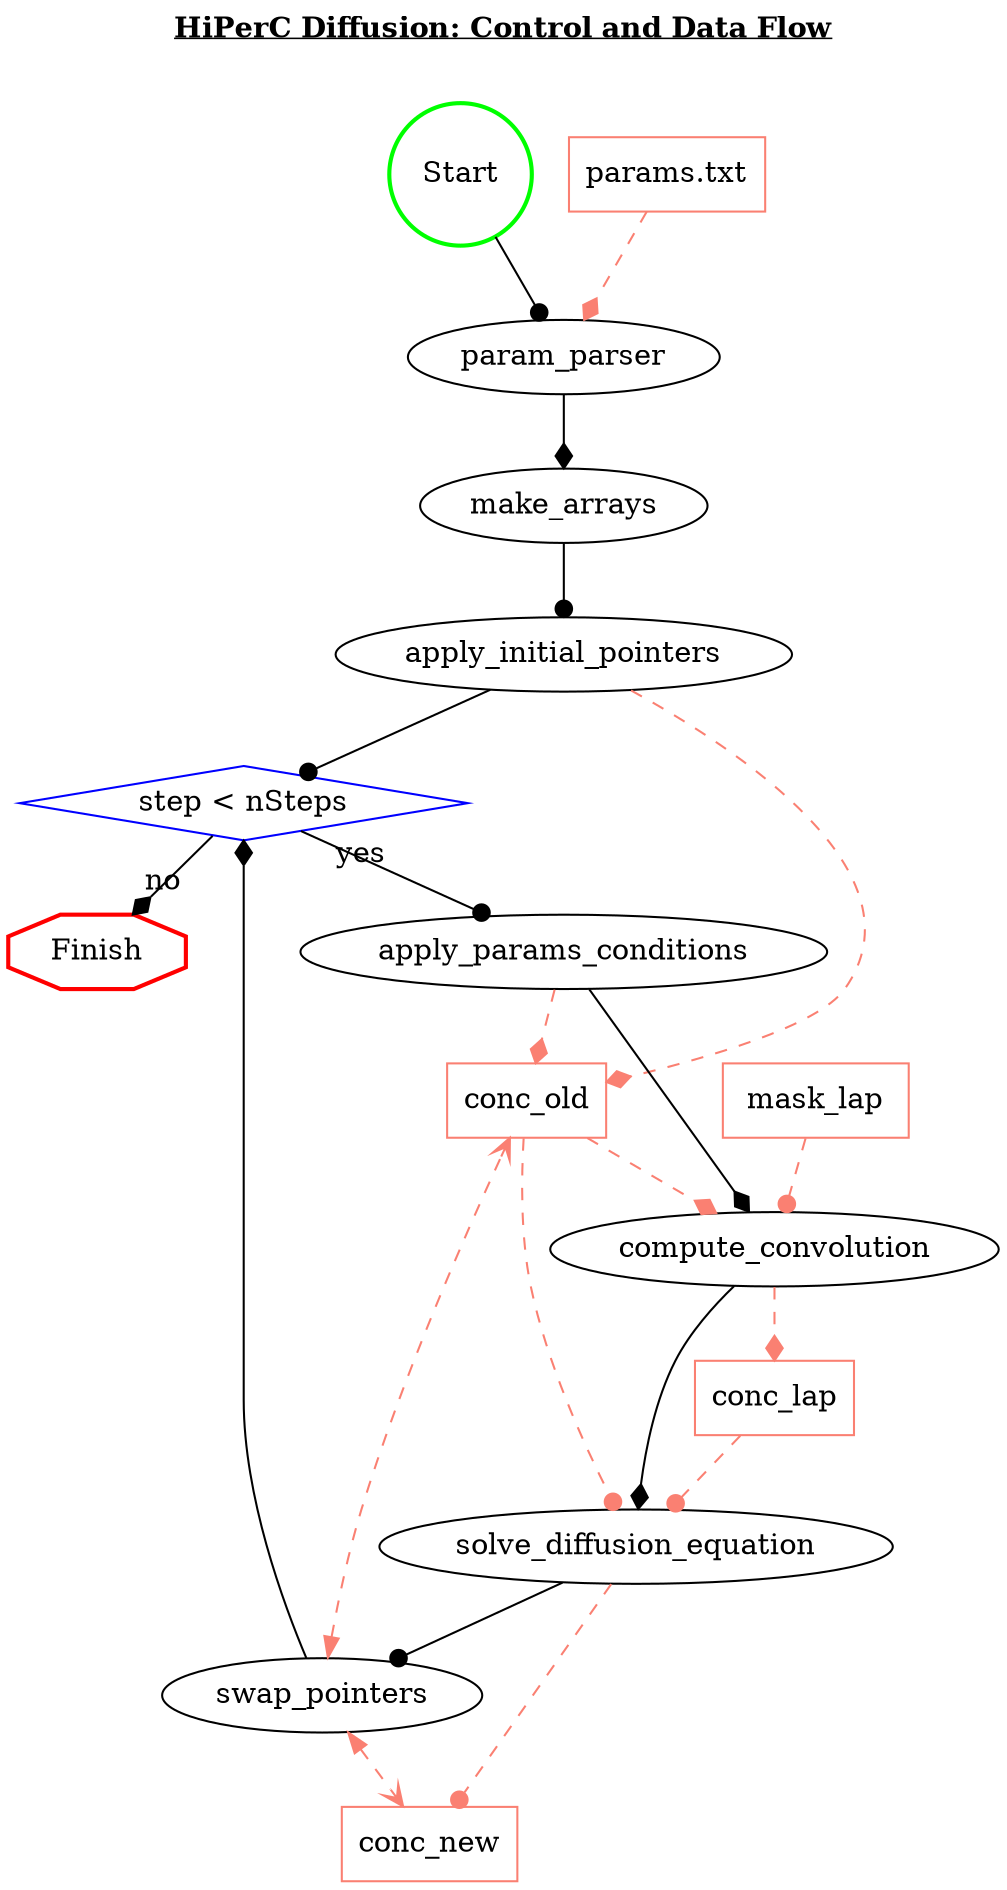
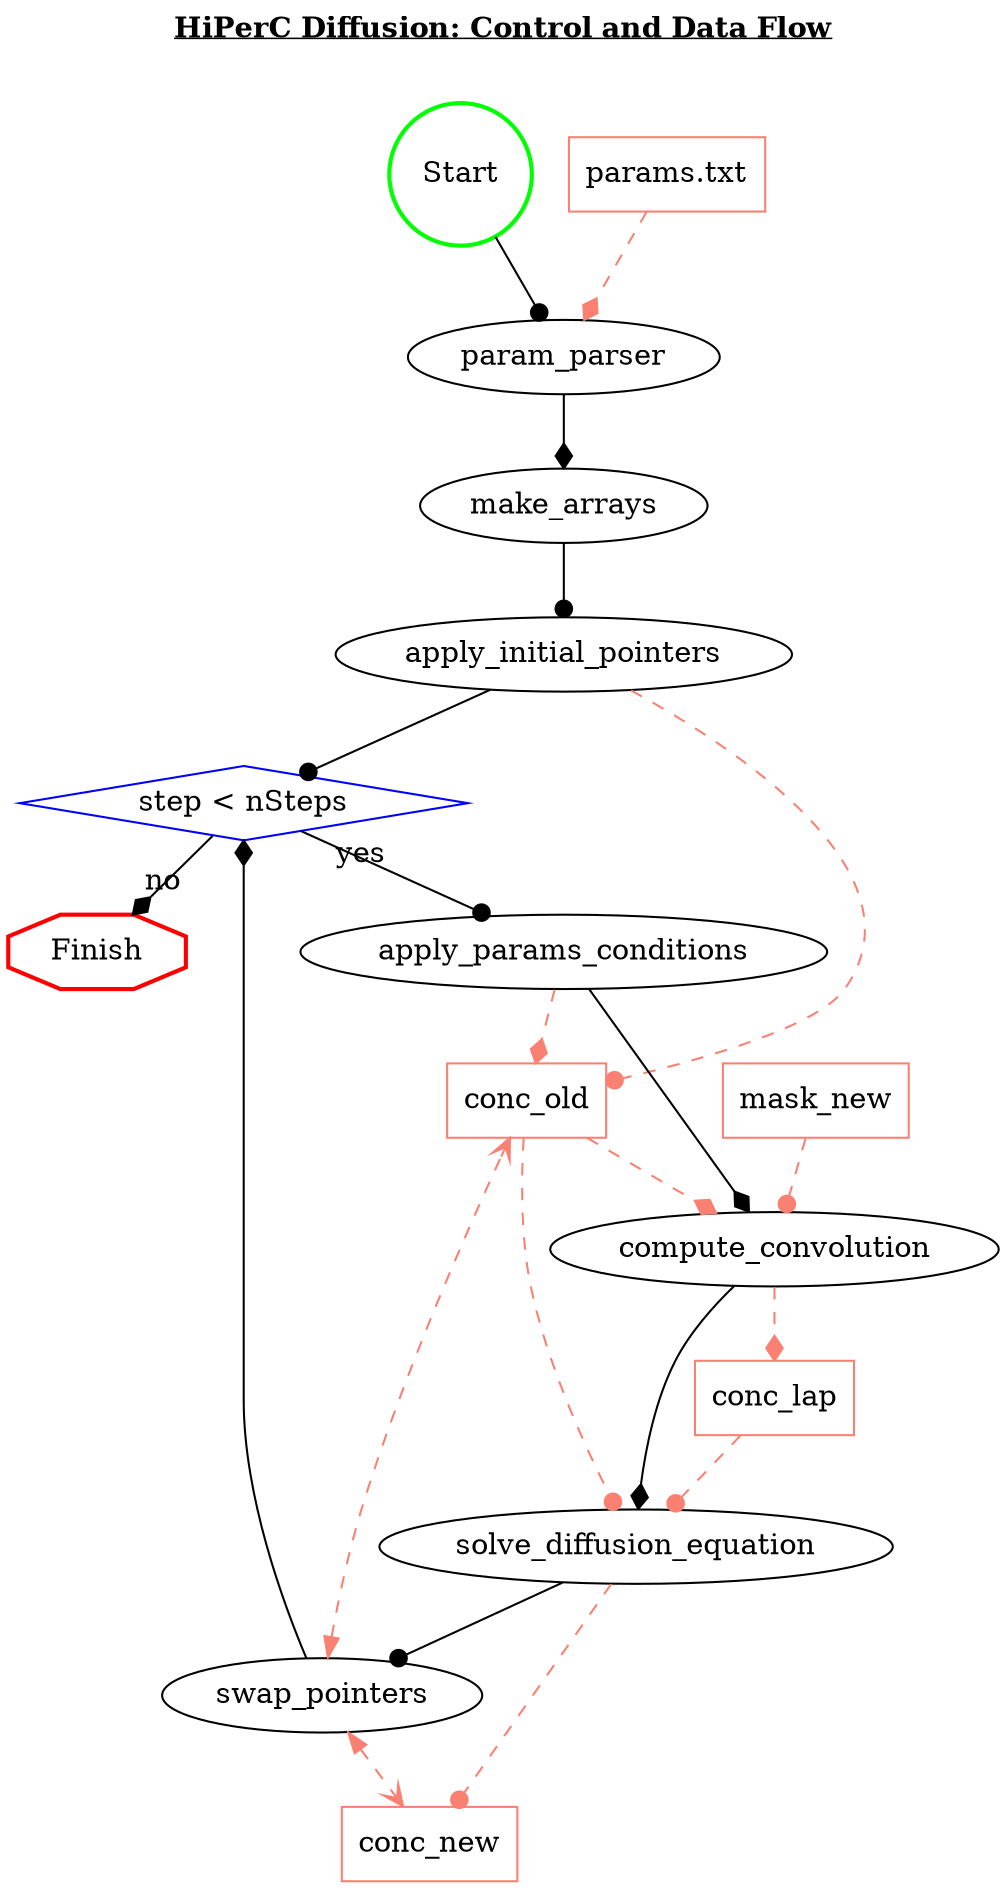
(861, 909) -> (861, 909)
(816, 1101) -> (816, 1101)
